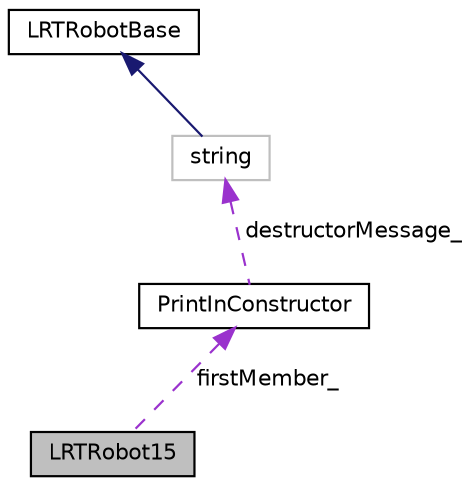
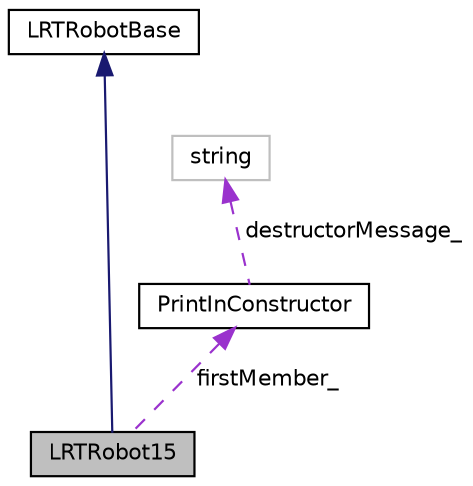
(170, 103) -> (109, 254)
